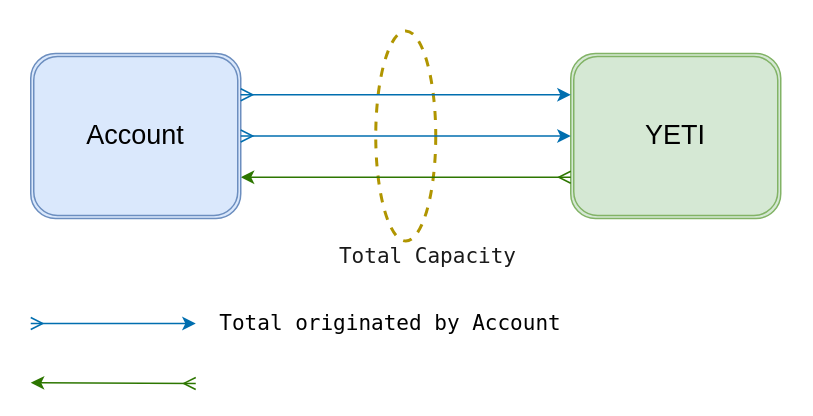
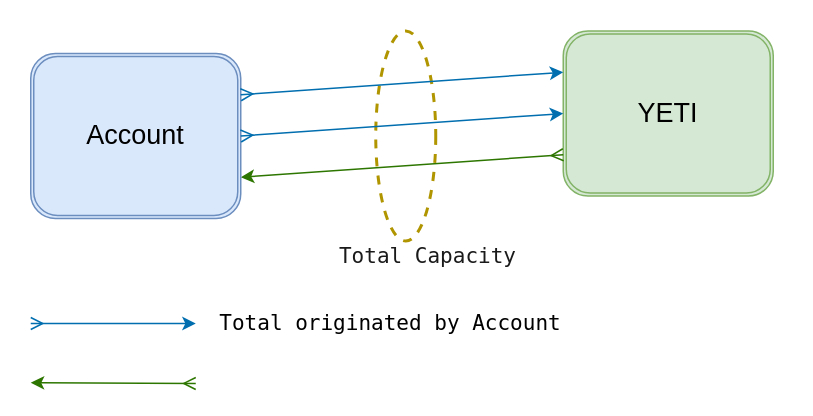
(676, 136) -> (668, 113)
